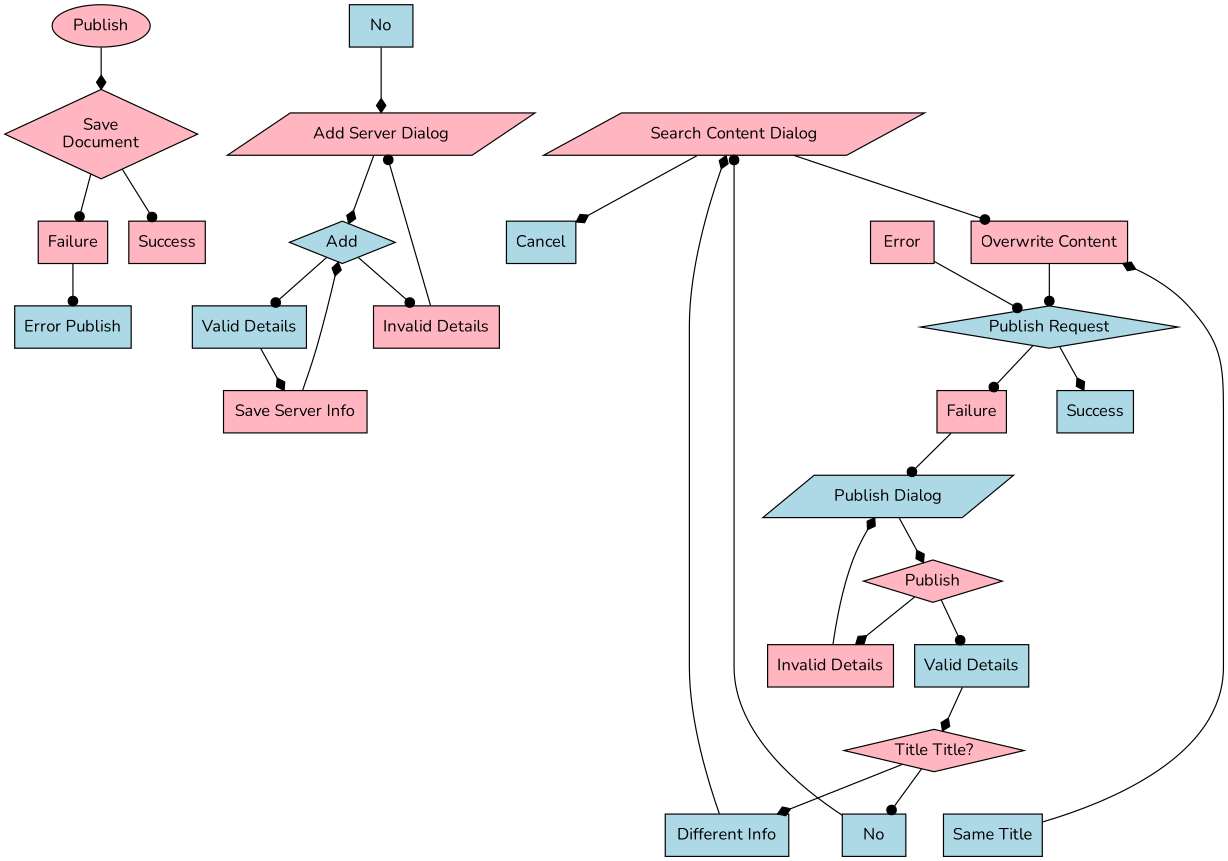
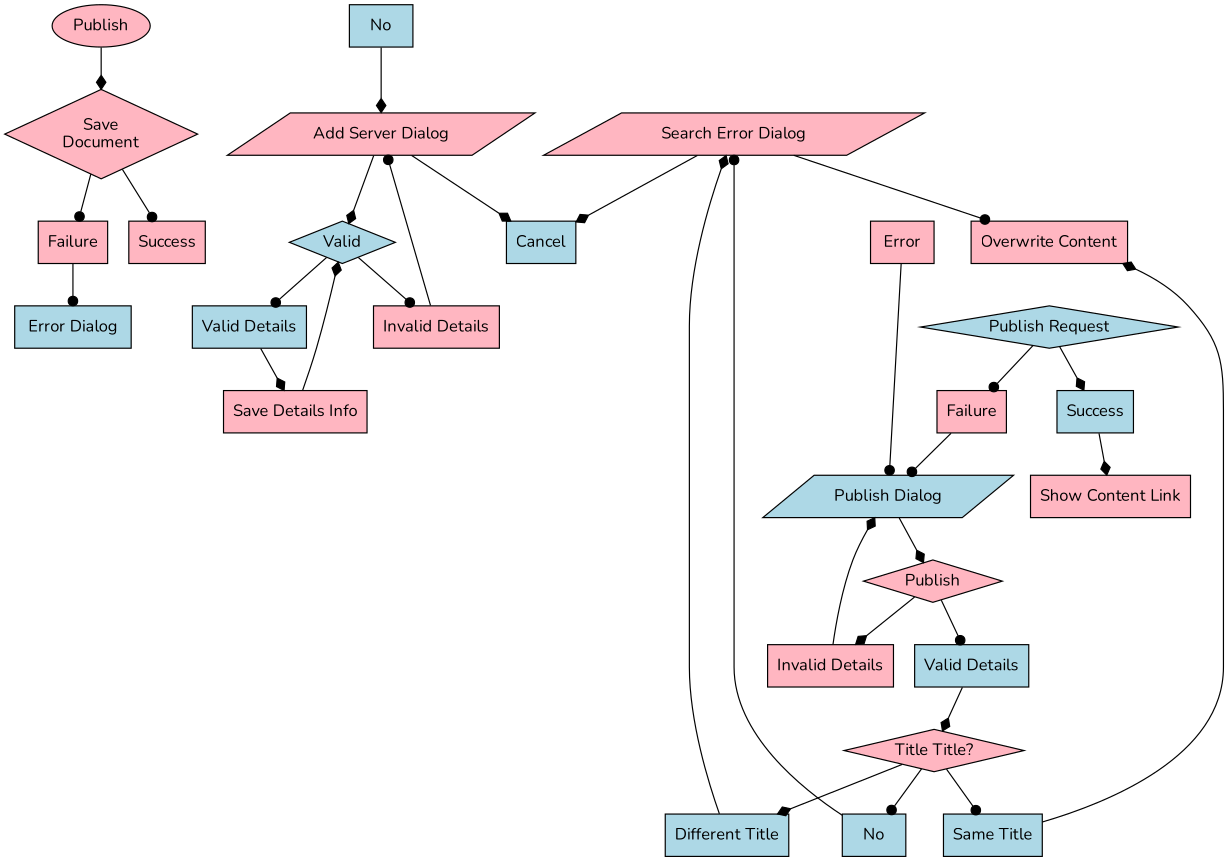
(734, 134) -> (734, 134)
none -> (455, 184)
(342, 242) -> (342, 242)
(1049, 280) -> none
(974, 284) -> (896, 365)
(73, 327) -> (73, 327)
(295, 412) -> (295, 412)
none -> (1111, 496)
none -> (960, 788)
(727, 835) -> (727, 835)
